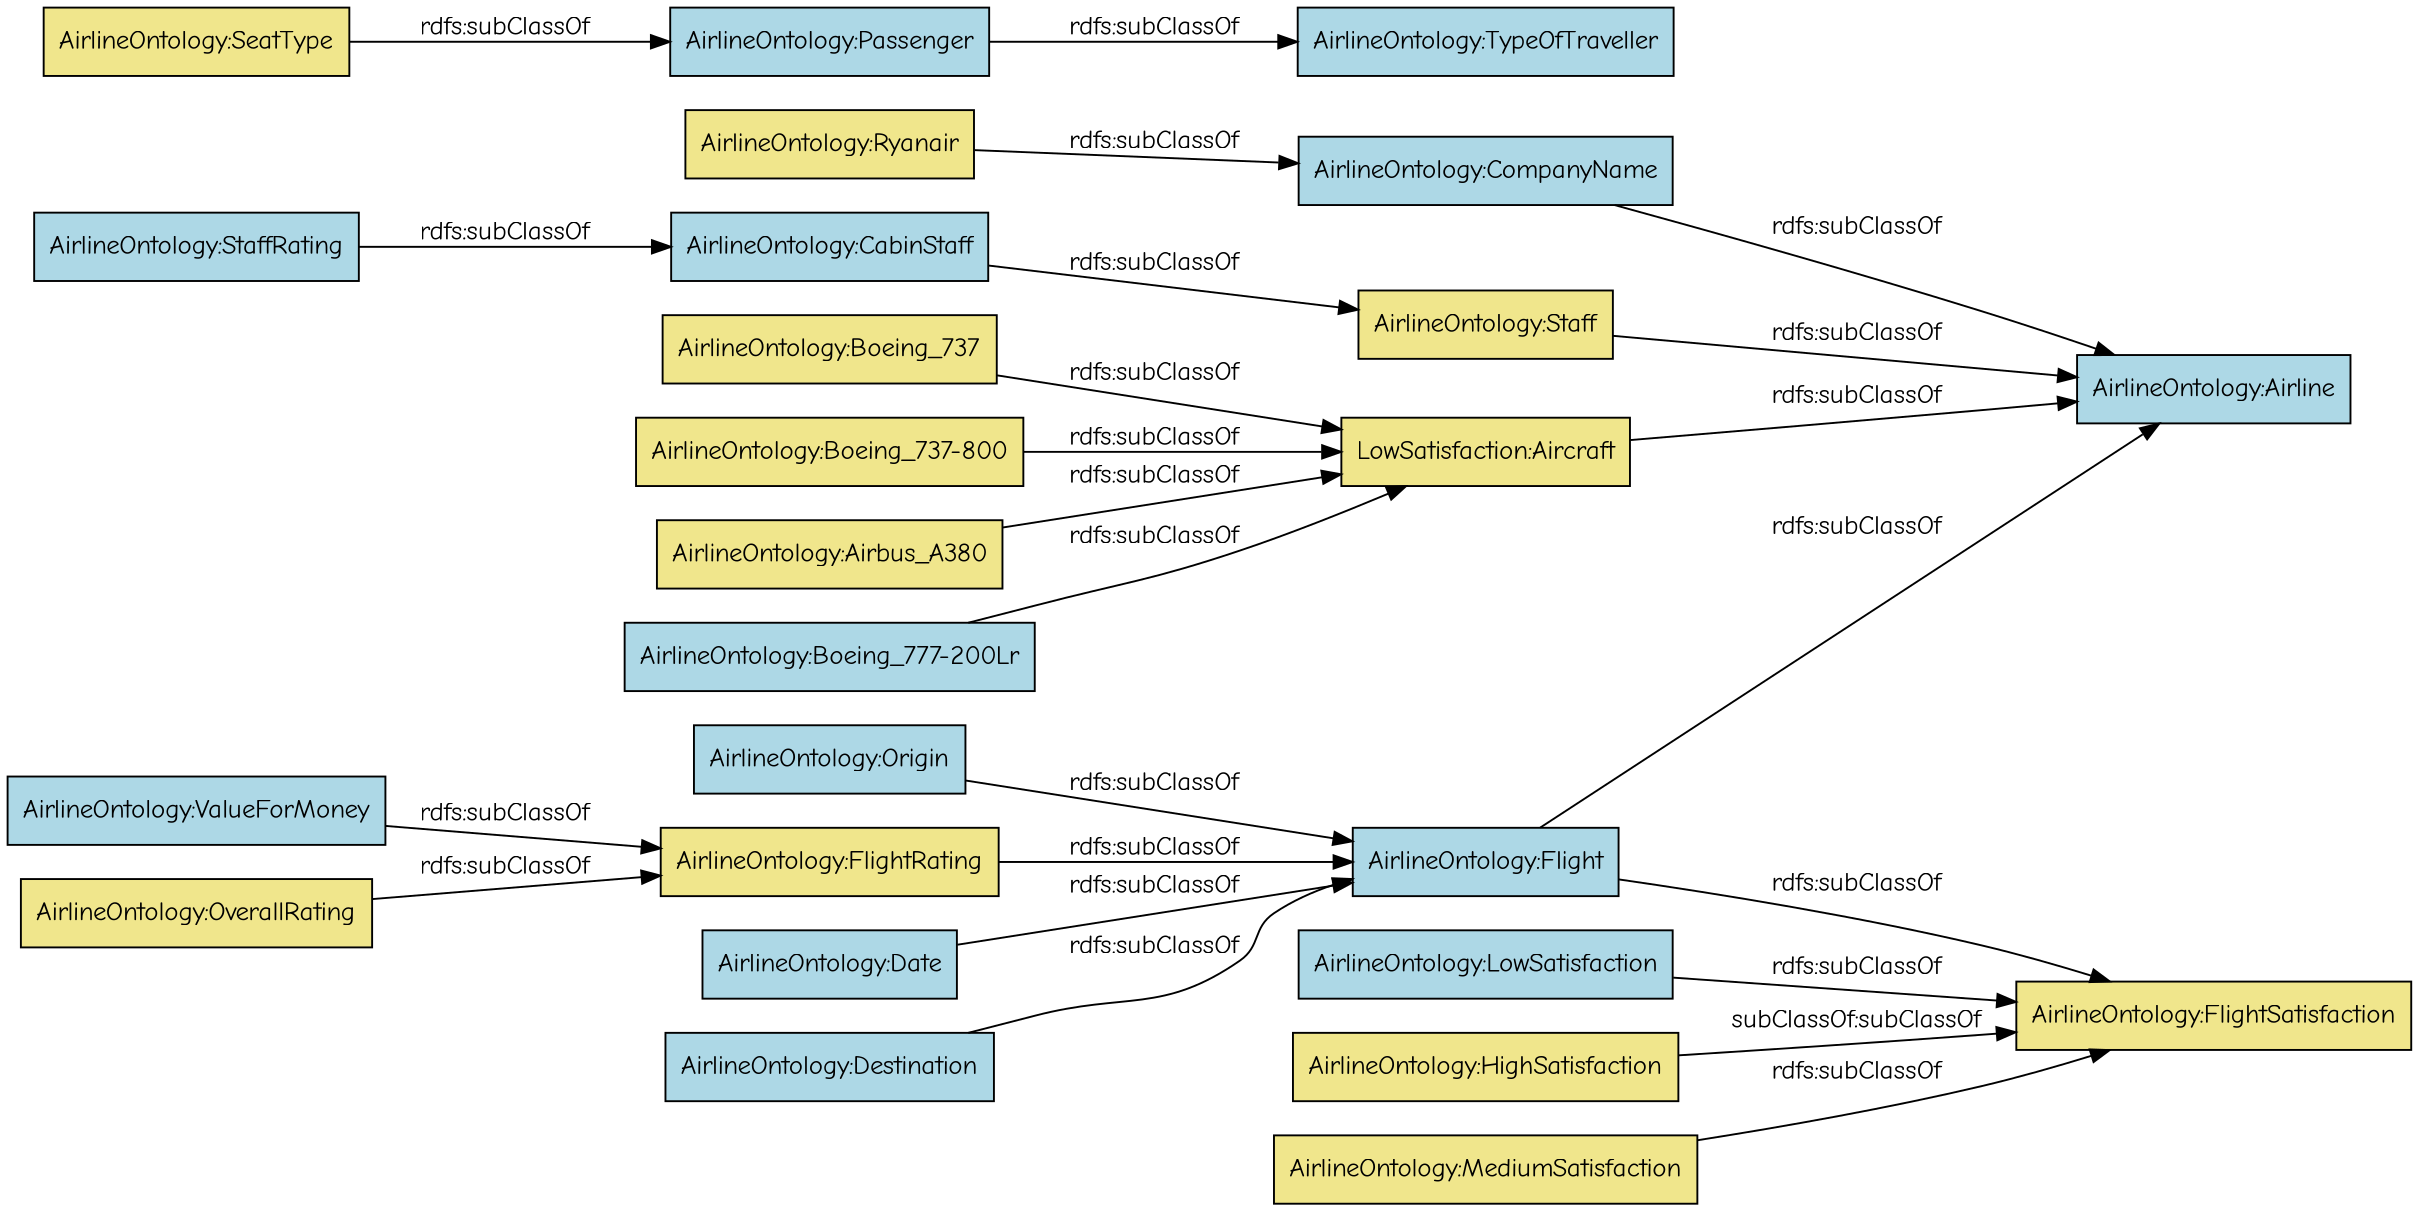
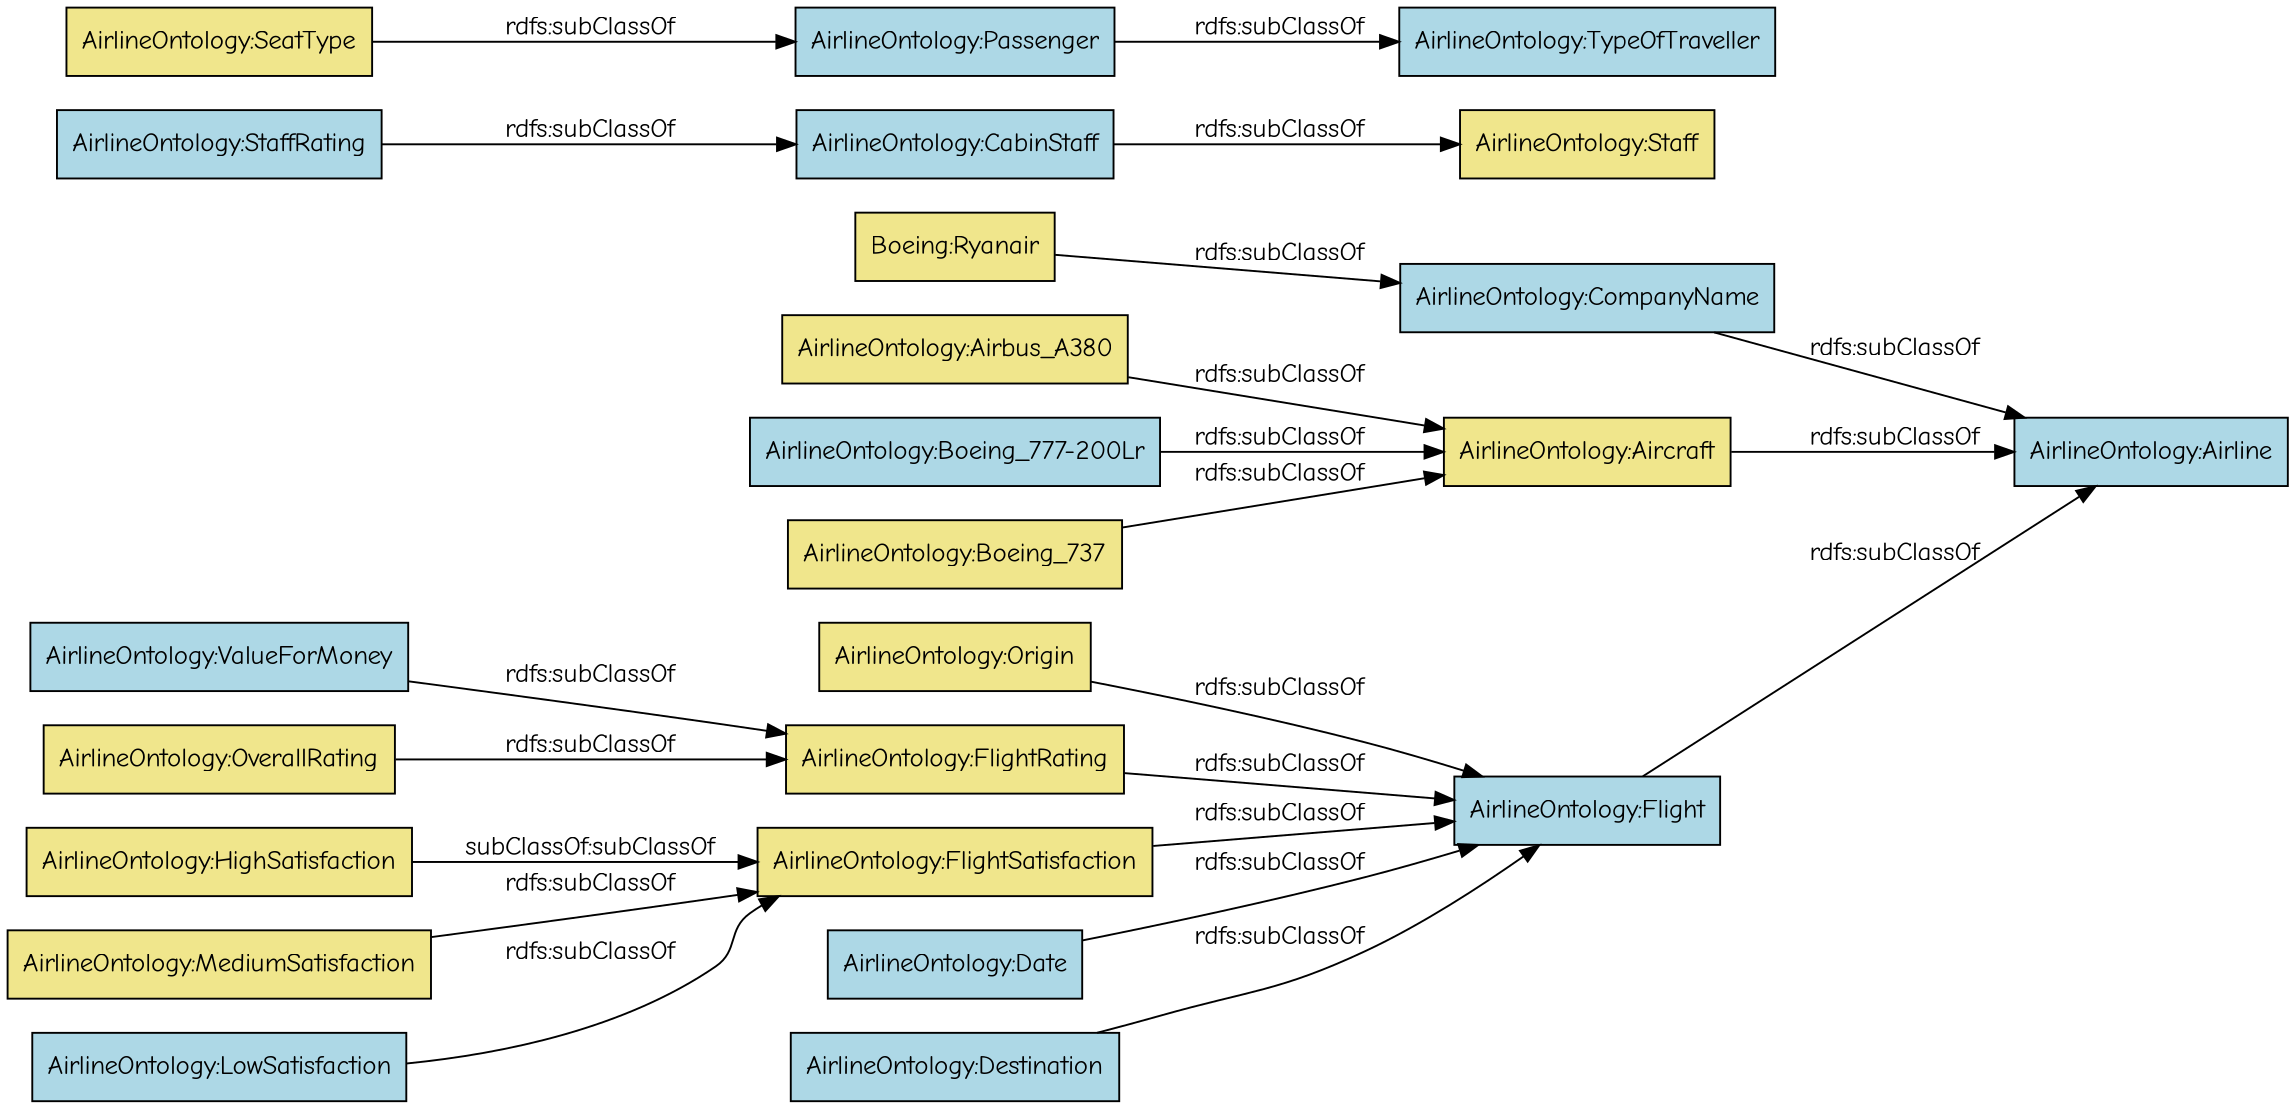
(830, 144) -> (955, 247)
(1835, 356) -> none
(830, 452) -> none
(1486, 452) -> (1587, 452)
(830, 759) -> (955, 657)
(1857, 919) -> (1294, 834)
